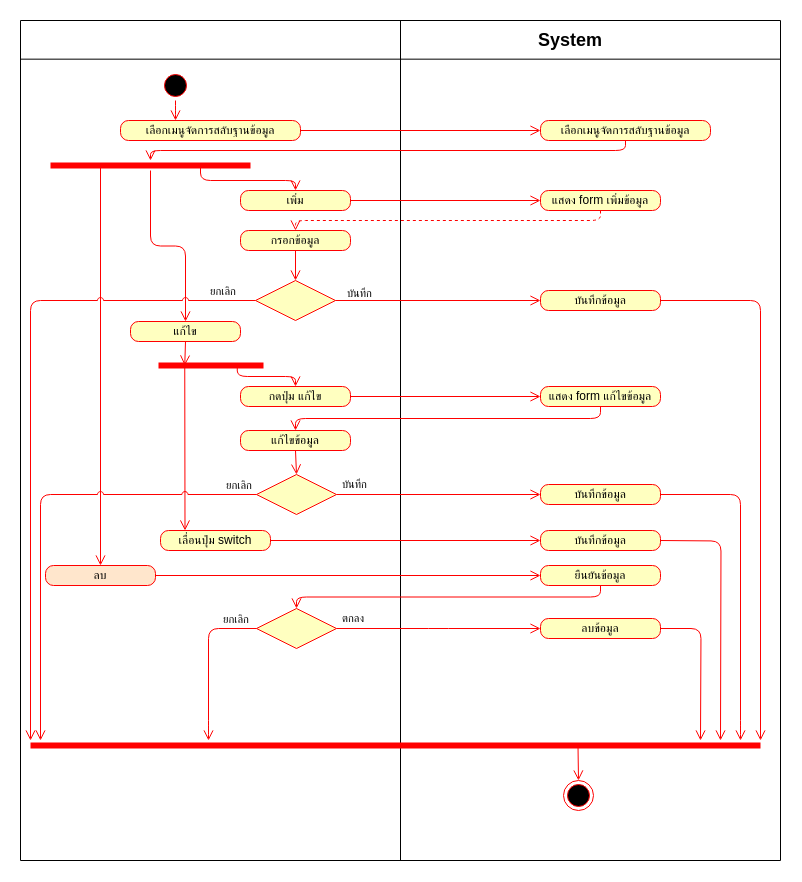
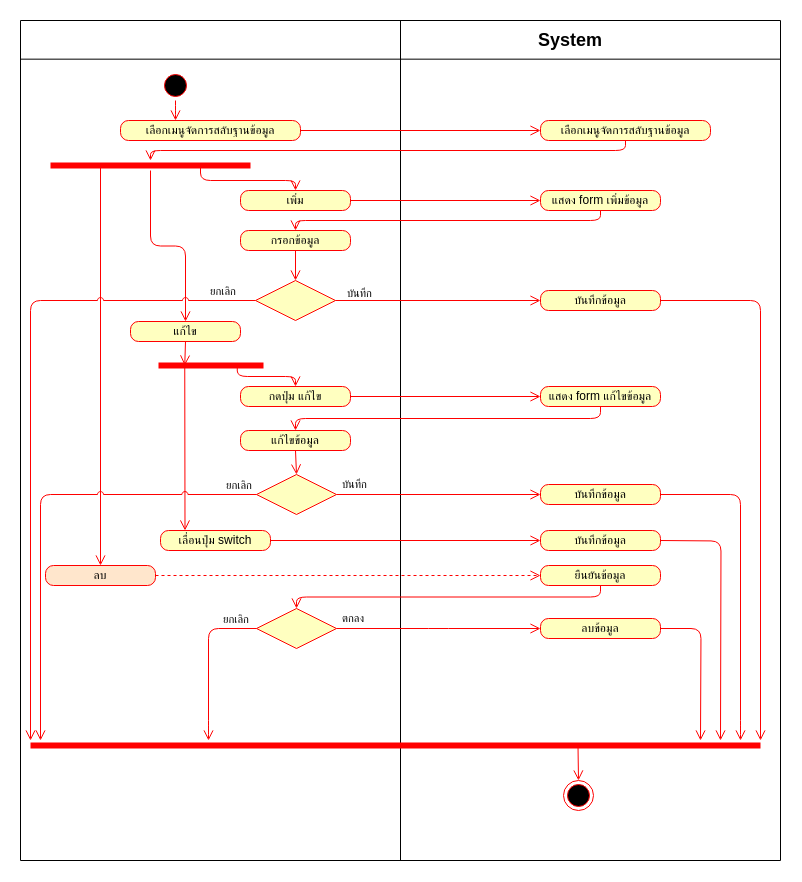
(449, 221) -> (449, 221)
(347, 576) -> (347, 576)
